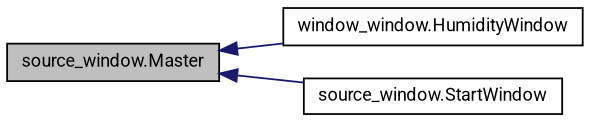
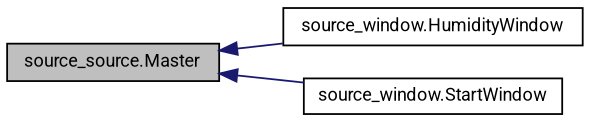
(433, 27) -> (433, 27)
(113, 62) -> (113, 62)
